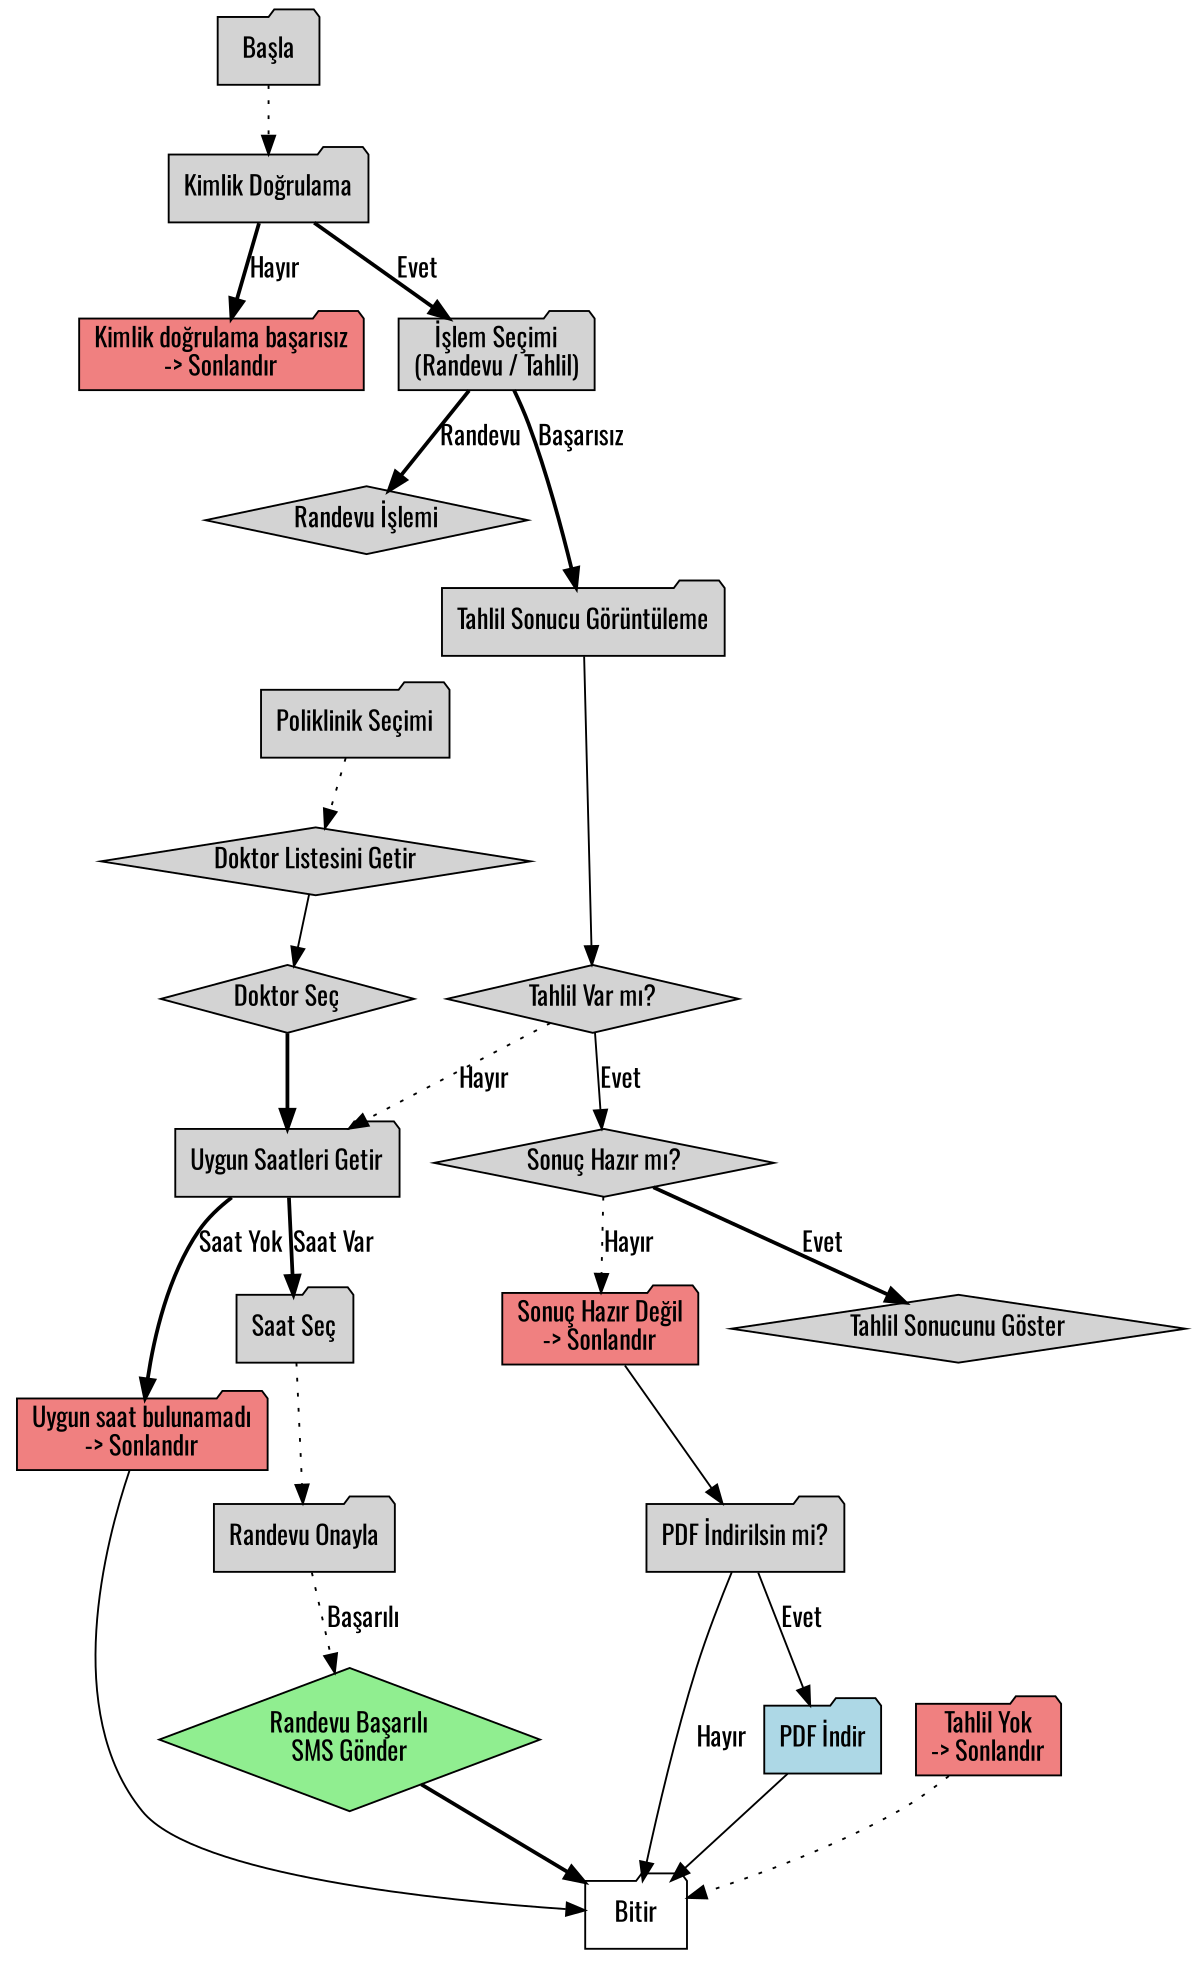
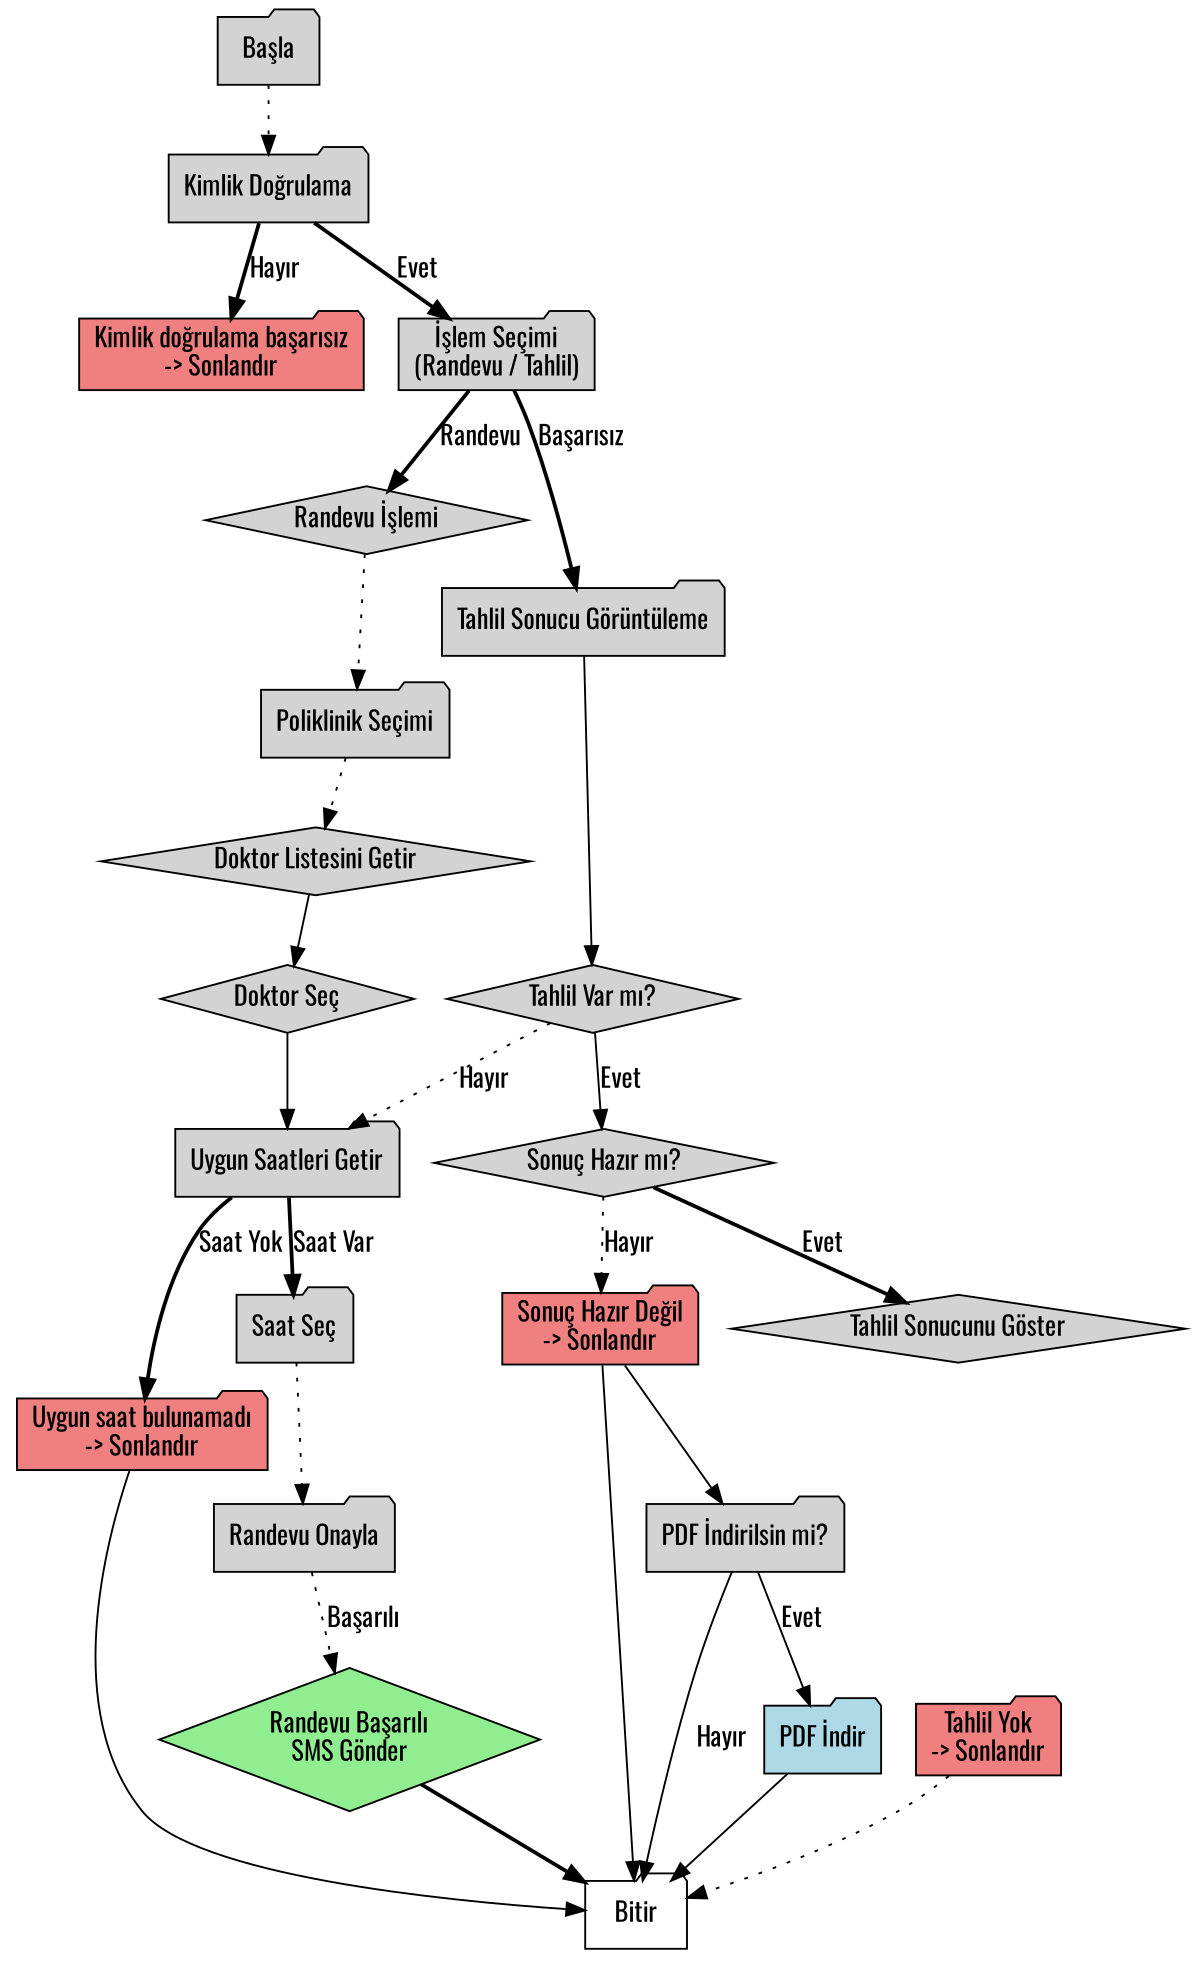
none -> (361, 612)
(287, 1071) -> (287, 1071)
none -> (618, 1613)
